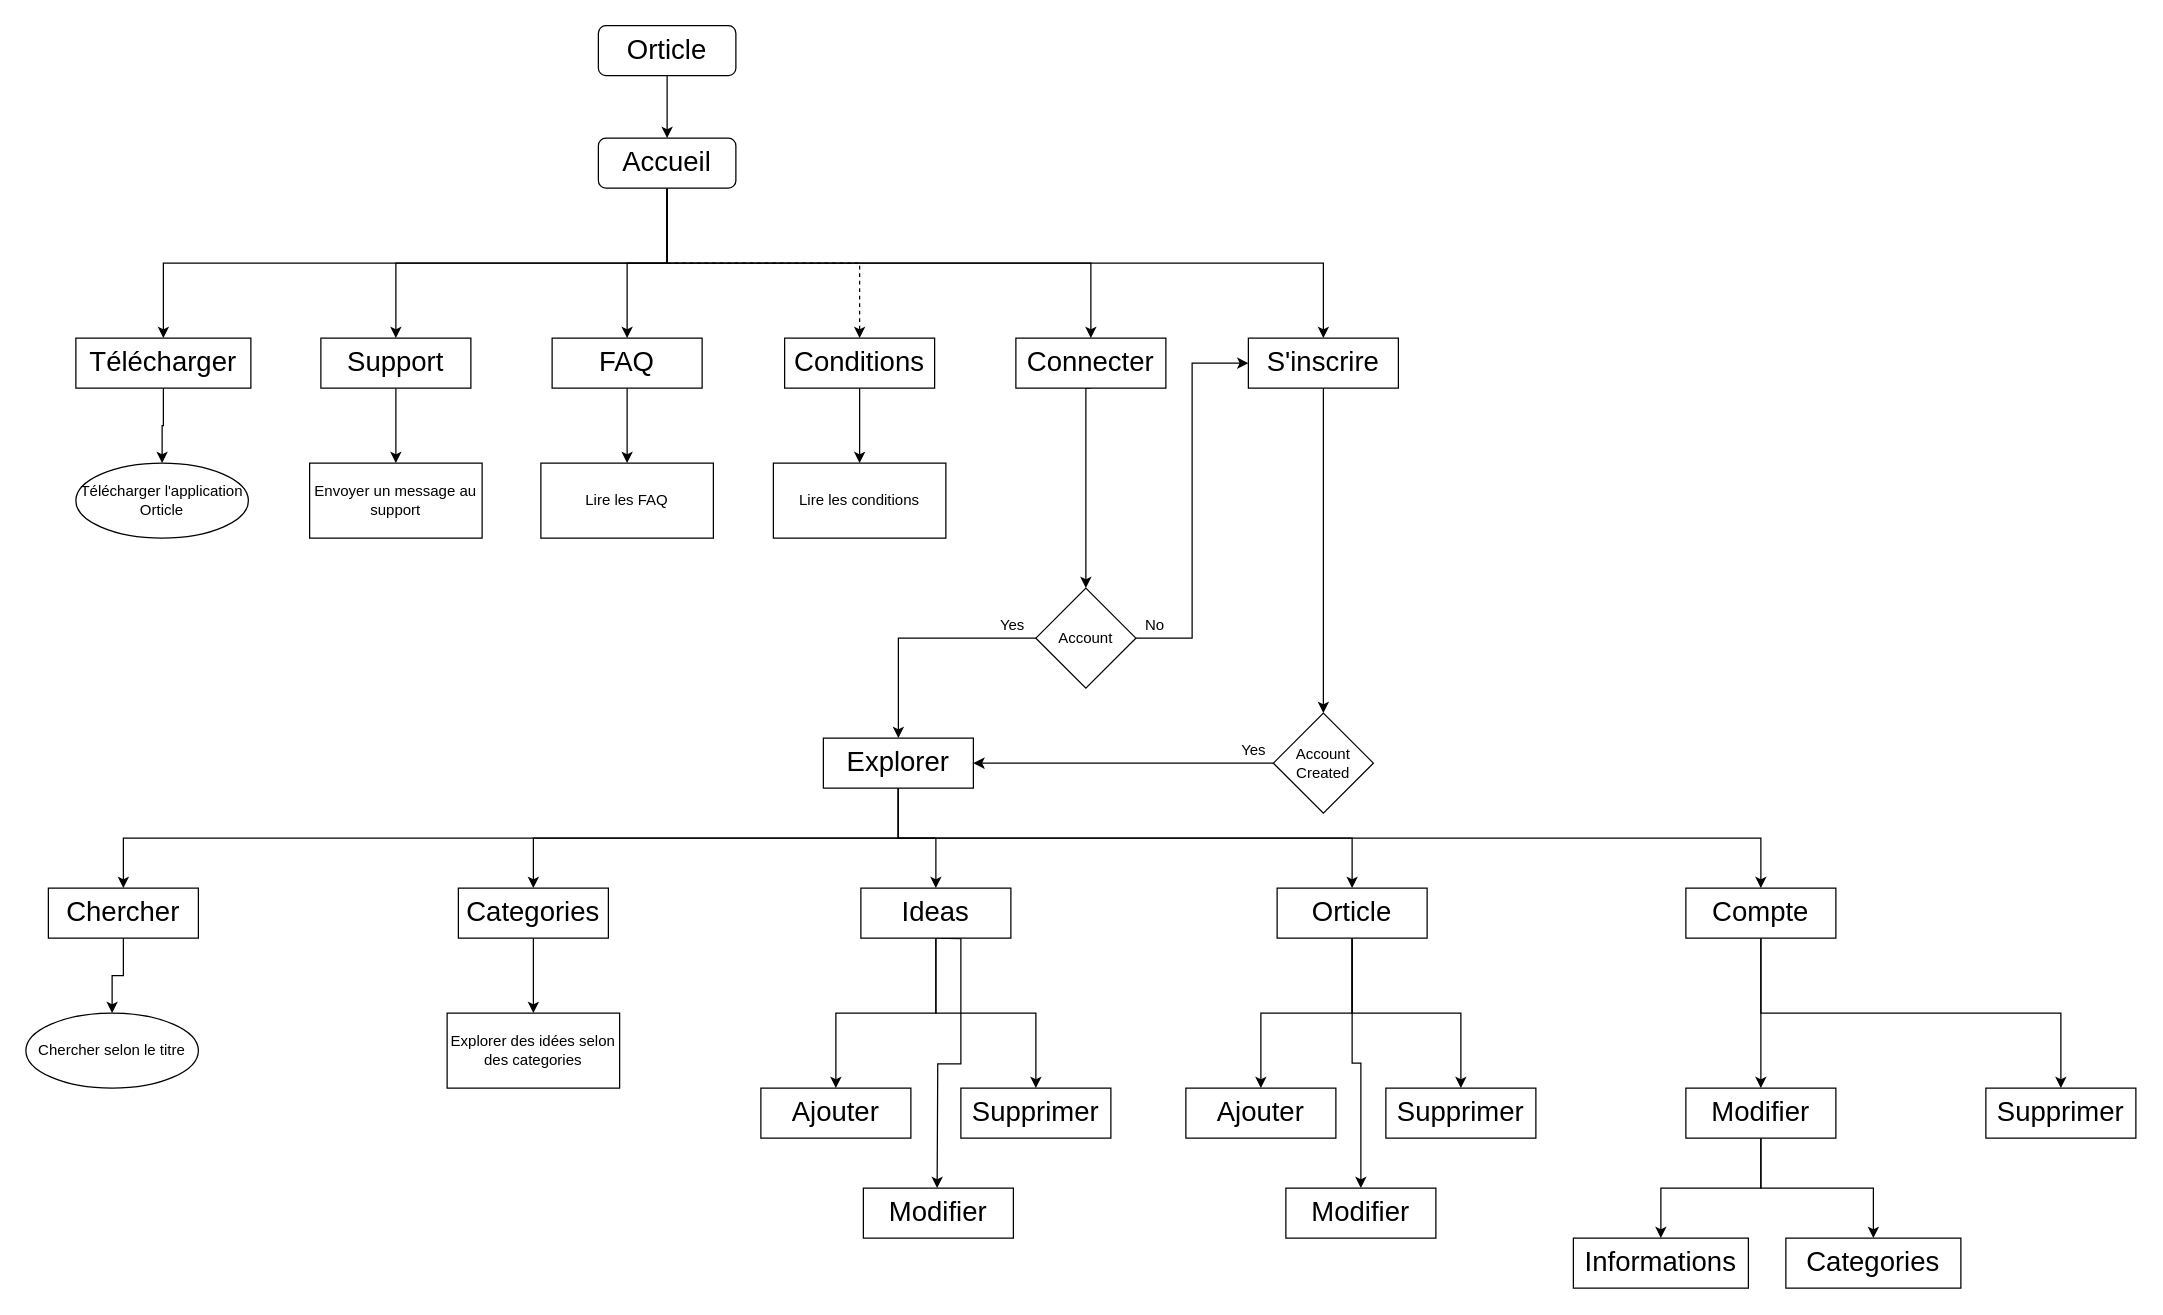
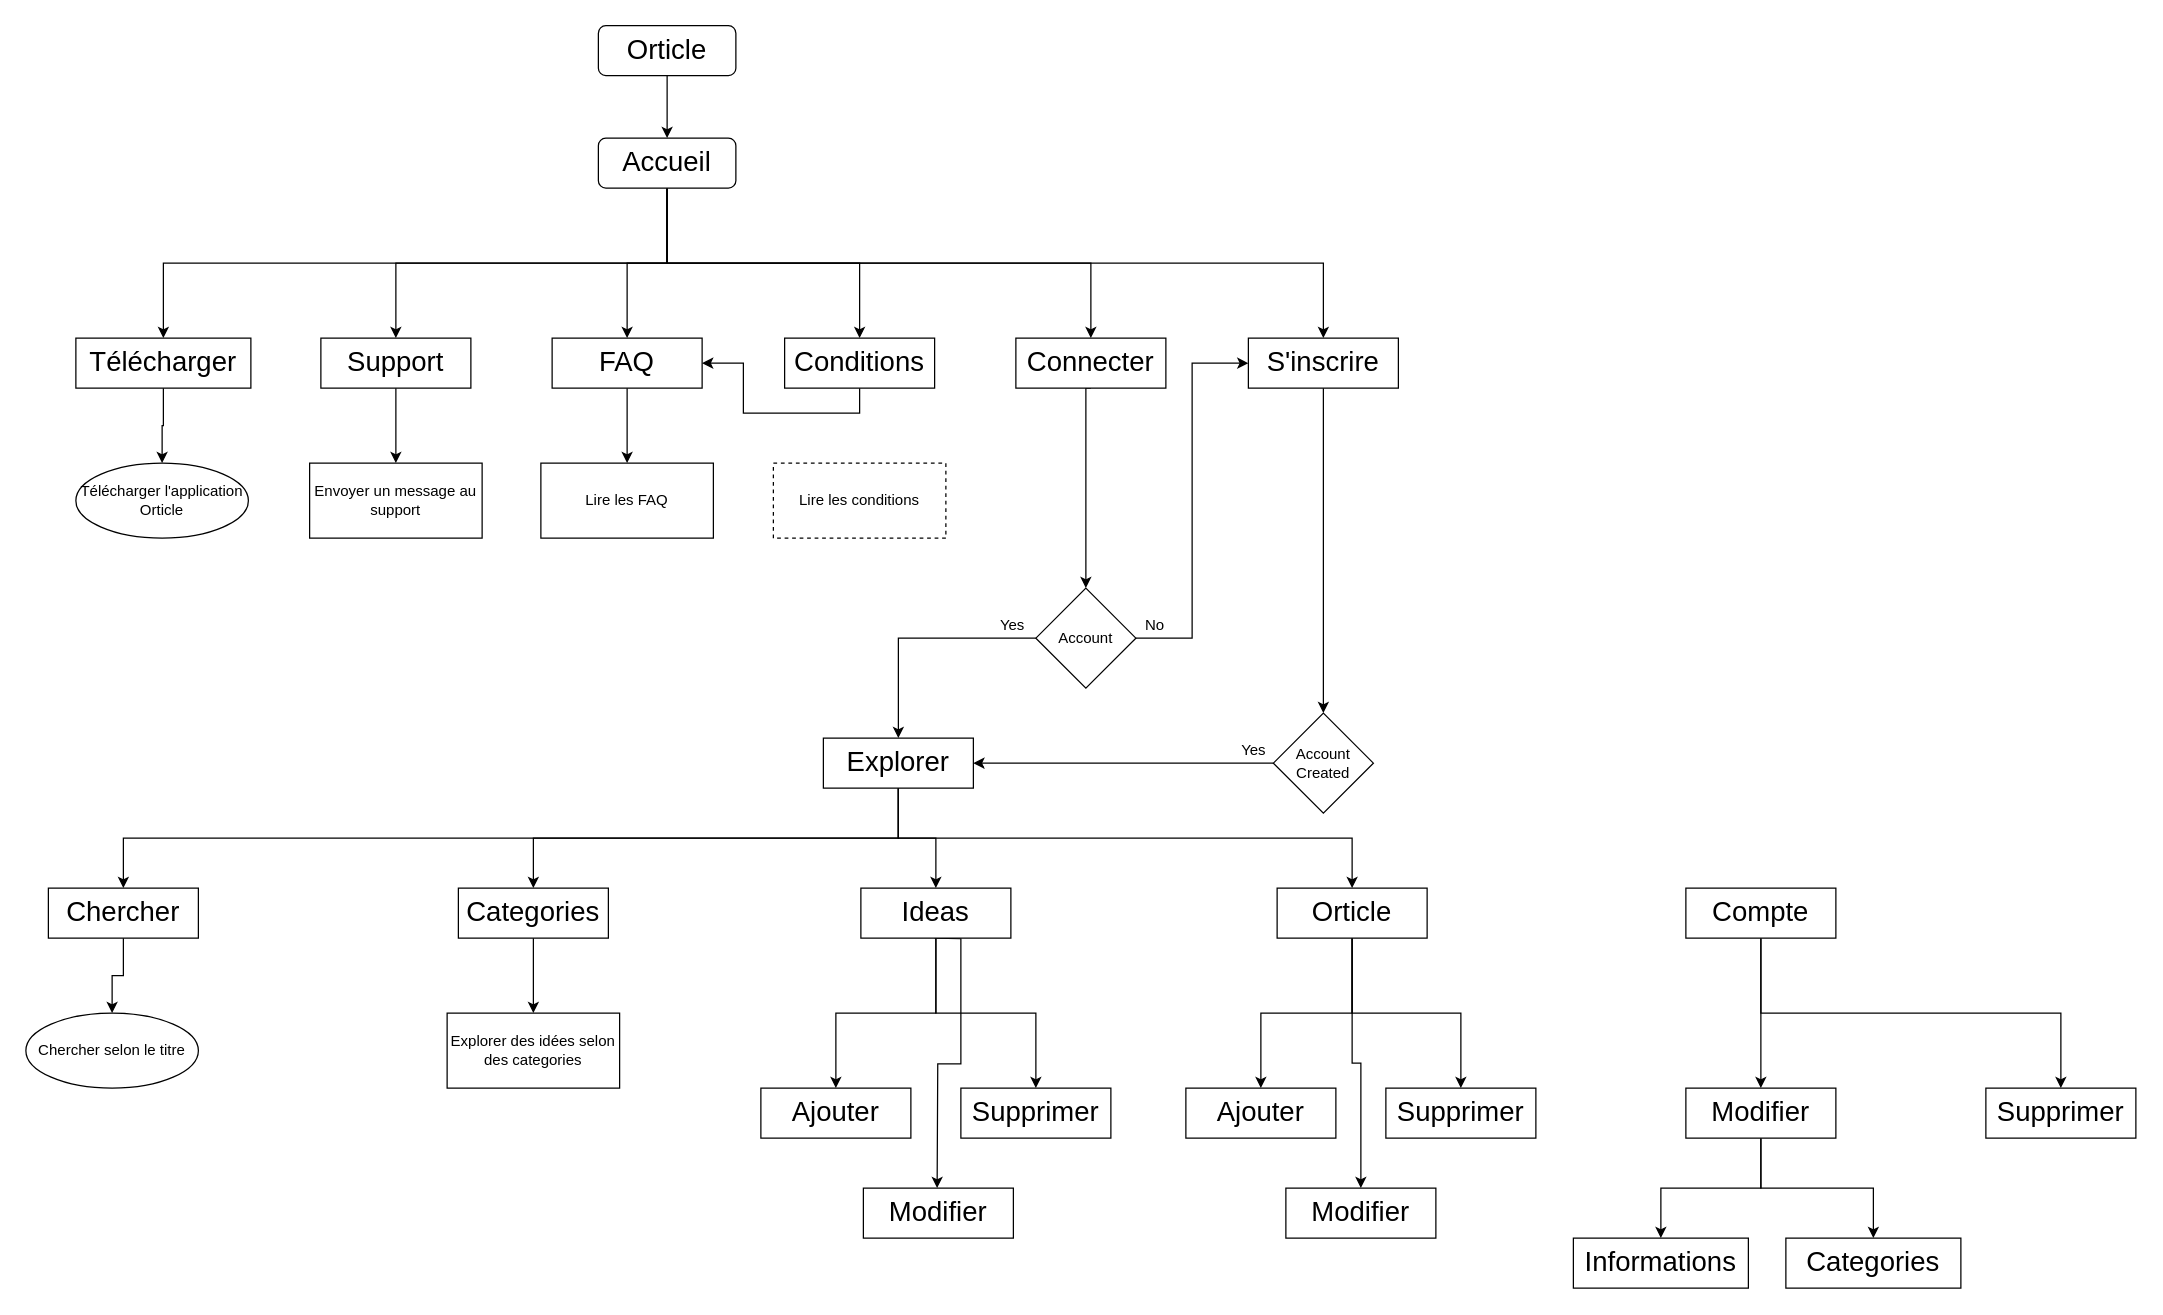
(859, 296) -> (859, 296)
(859, 432) -> (761, 413)
(859, 501) -> (859, 501)
(1579, 838) -> none
